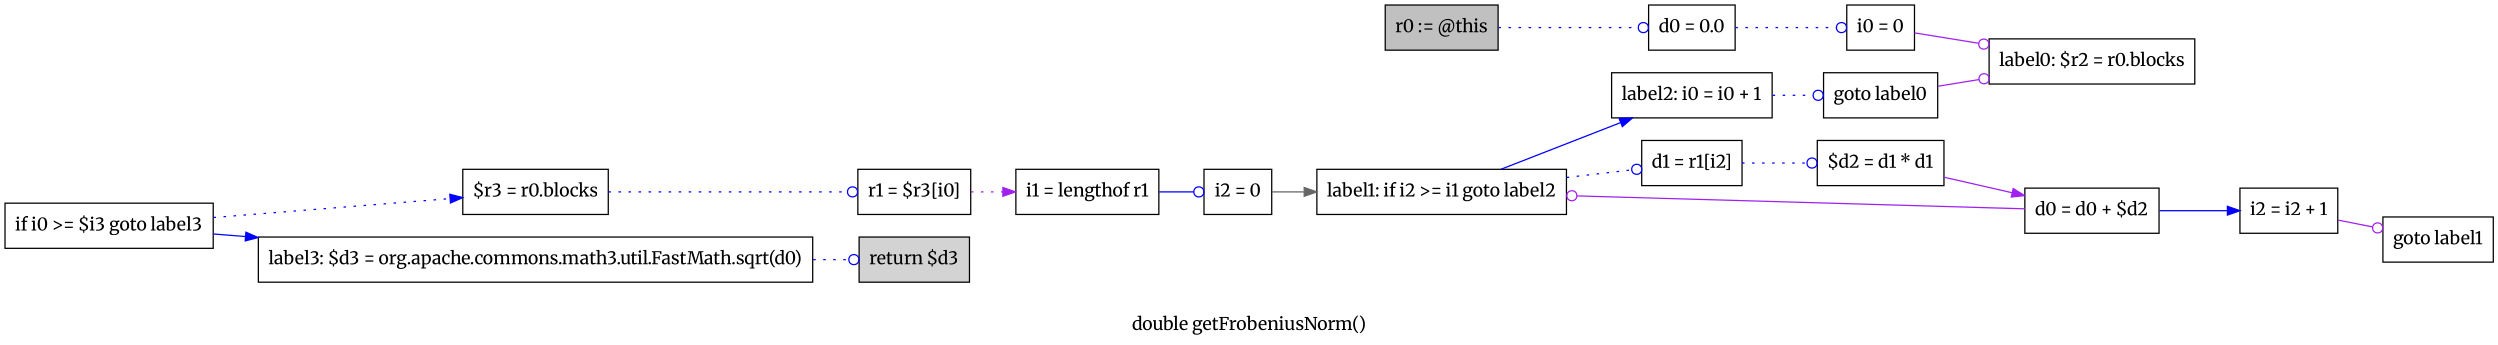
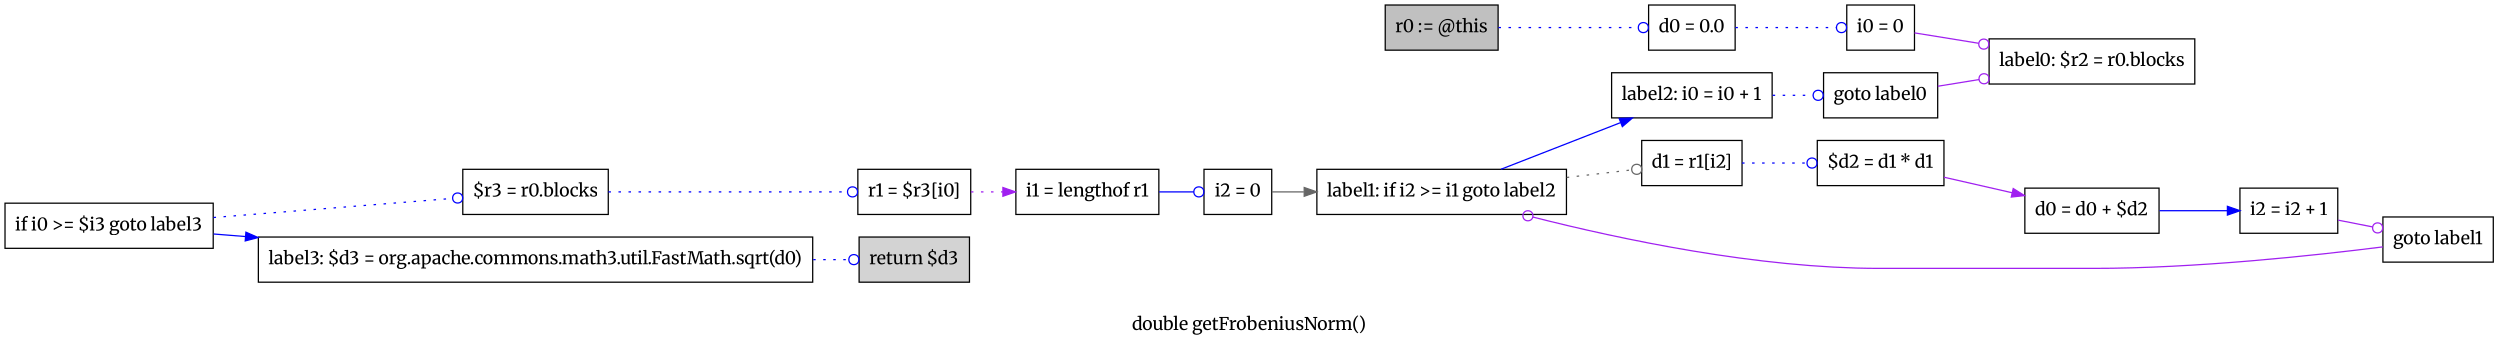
(1599, 174) -> (1599, 174)
(1801, 202) -> (1956, 268)
(333, 208) -> (333, 208)
